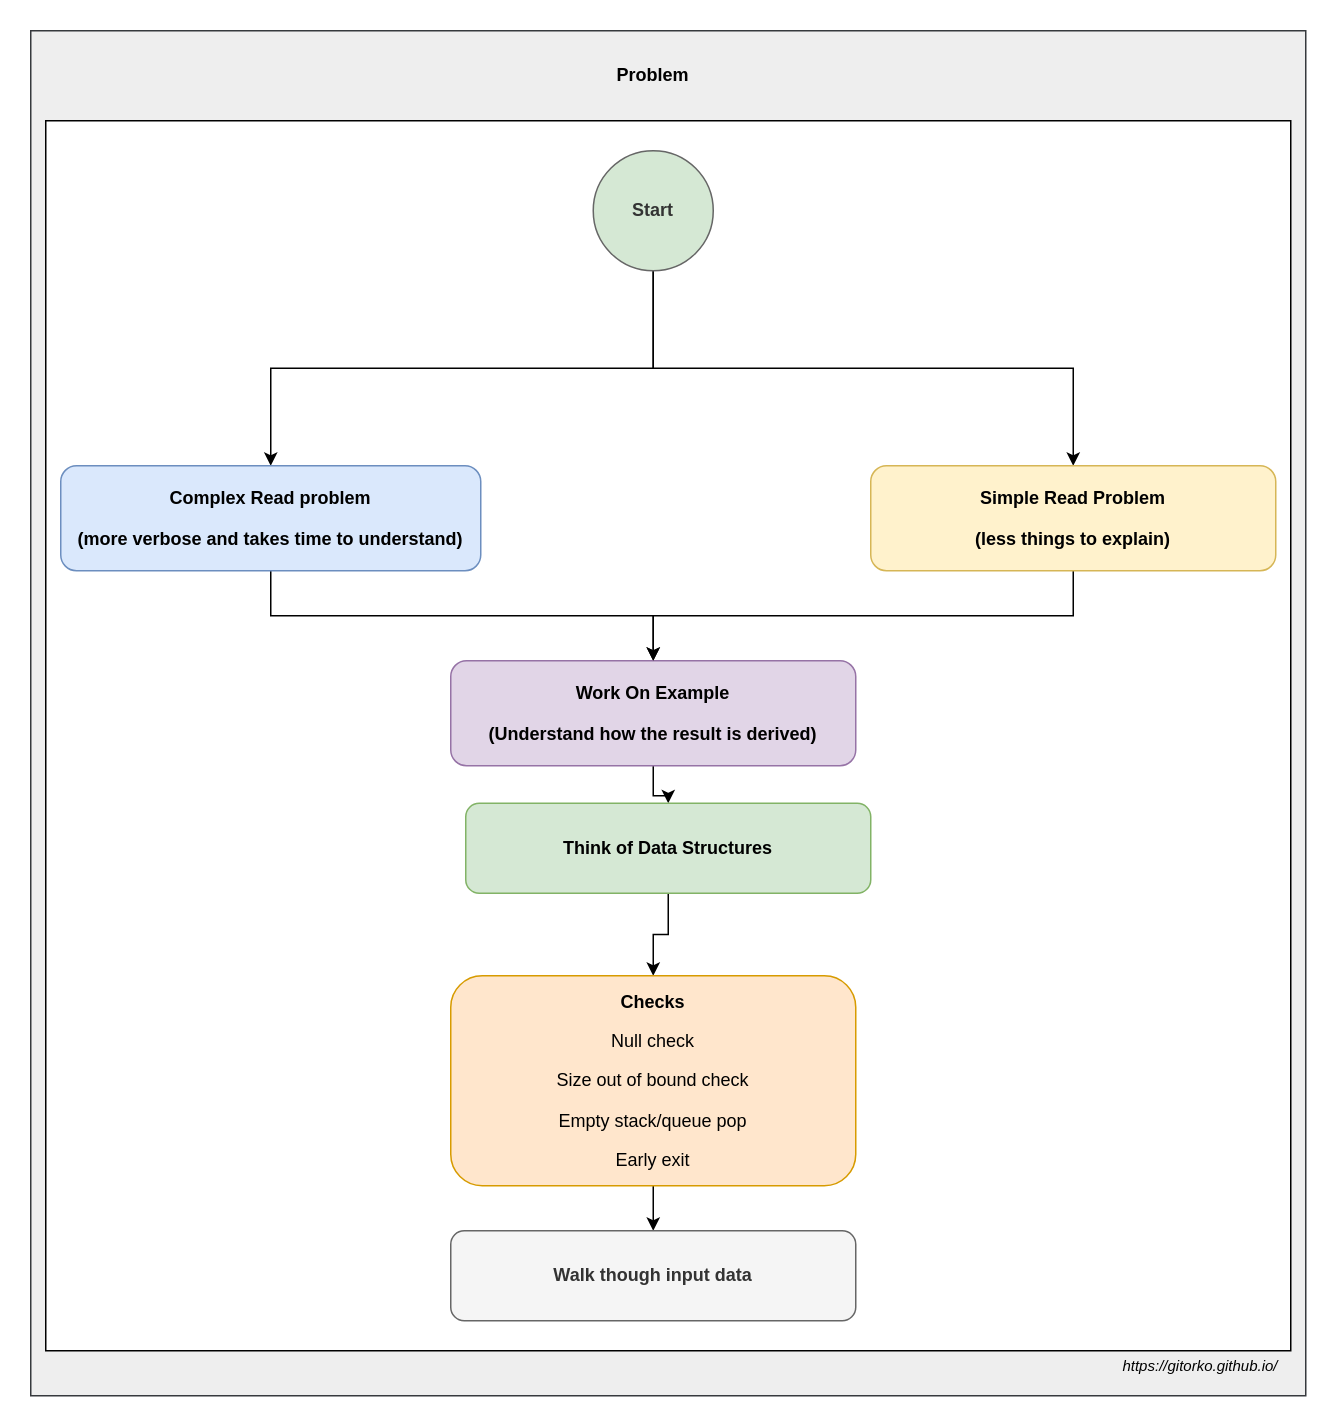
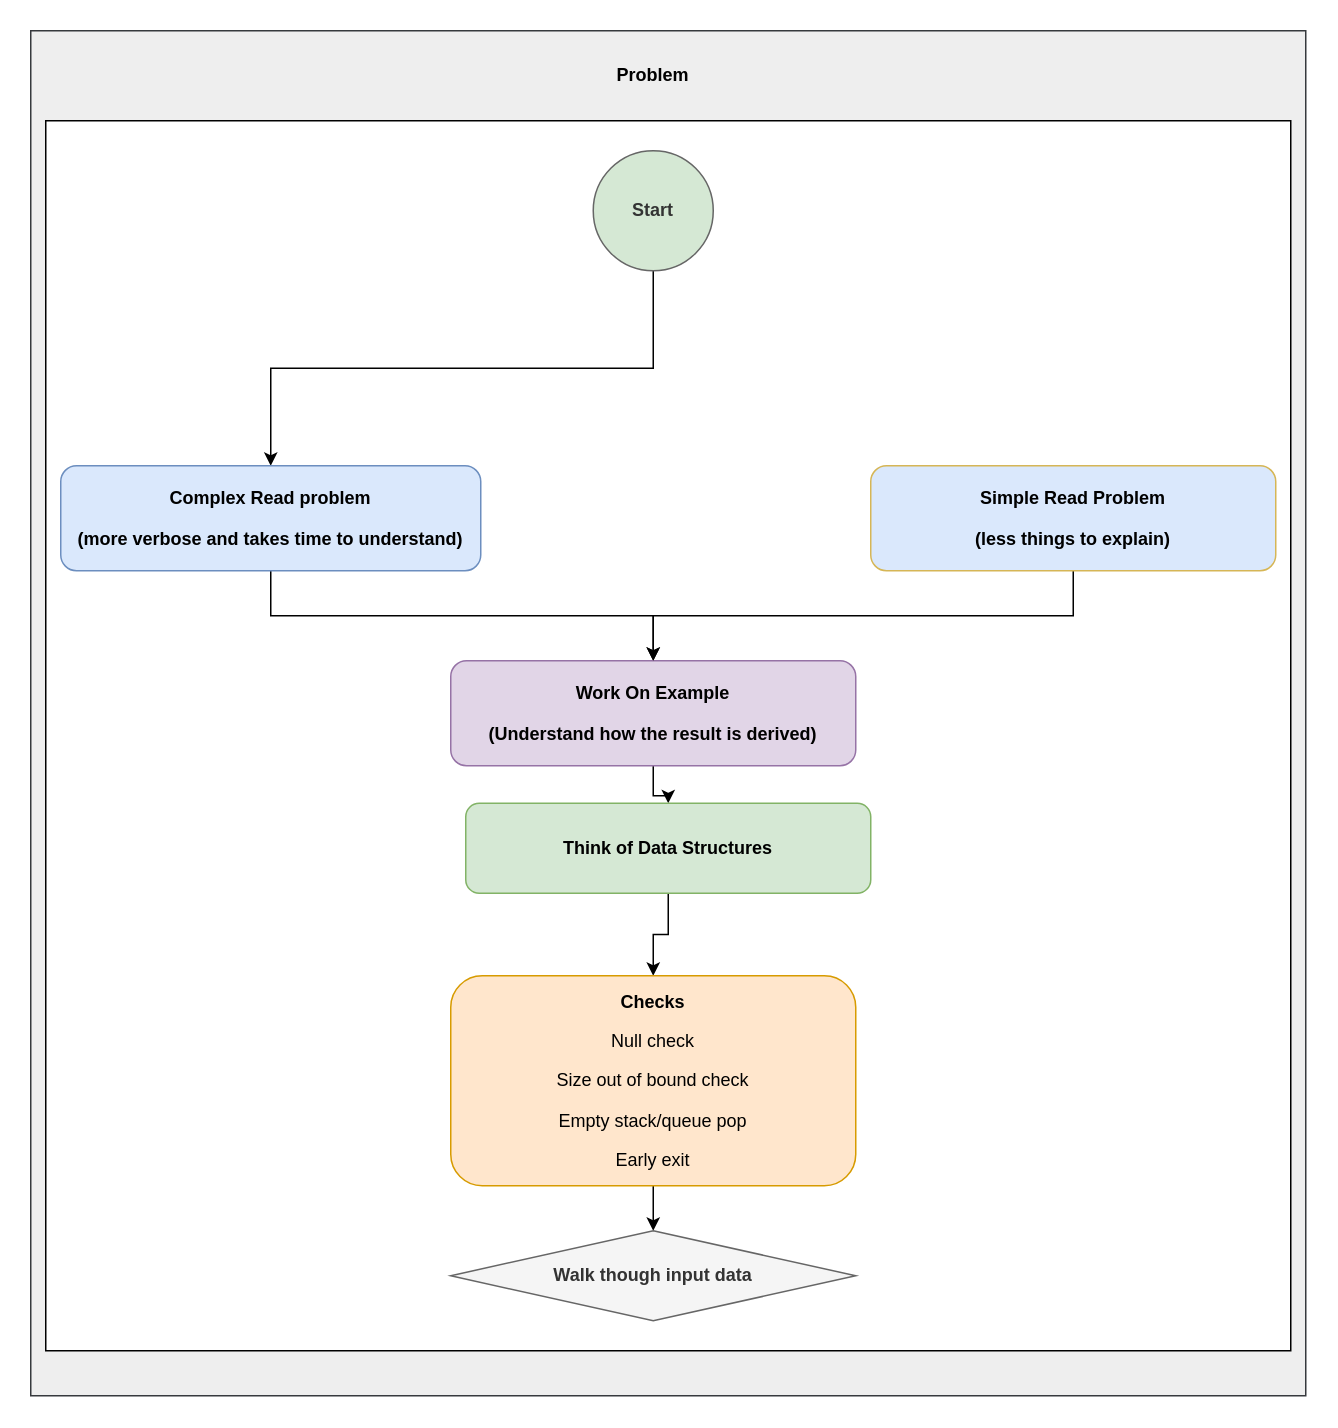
(908, 368) -> none
(1073, 518) -> (1073, 518)
(653, 1276) -> (653, 1276)
(1201, 1366) -> none
